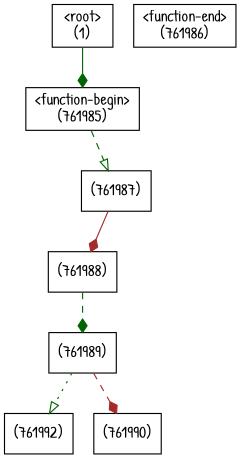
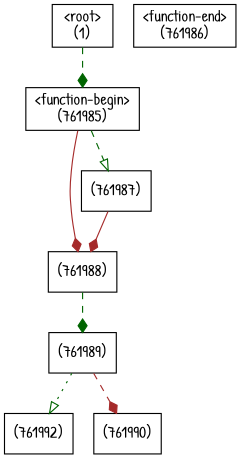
(83, 60) -> (83, 60)
none -> (70, 184)
